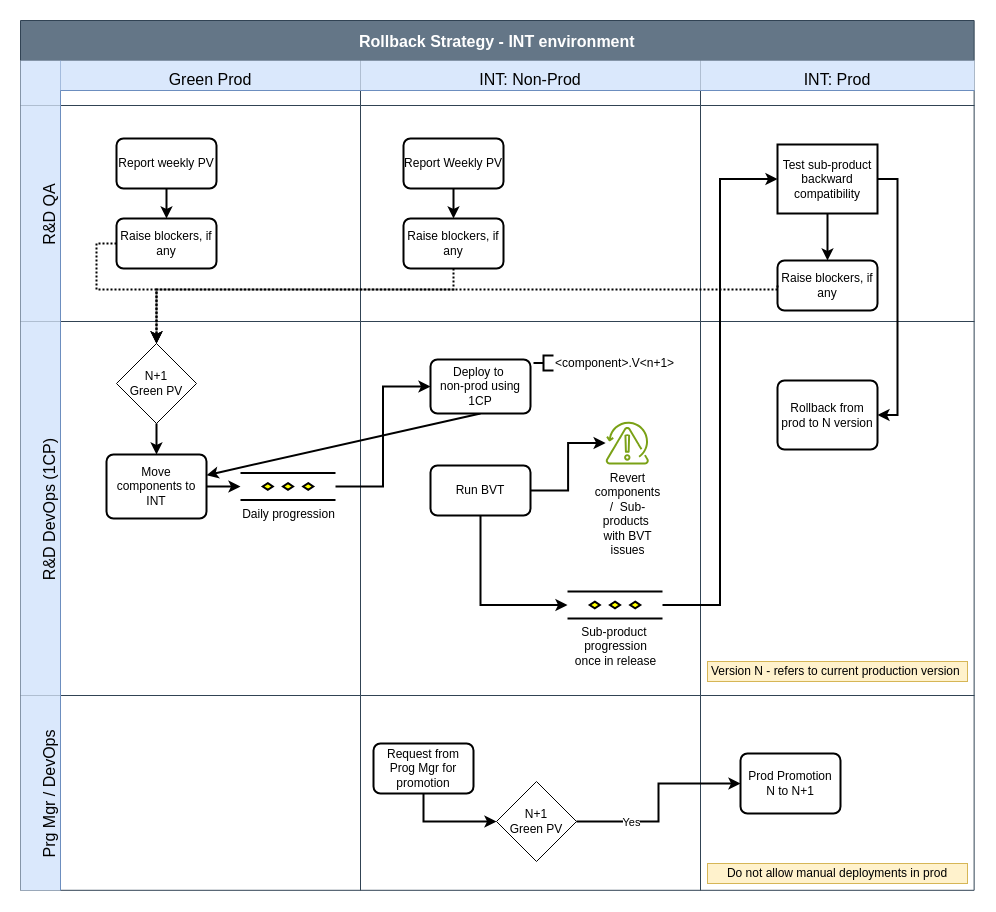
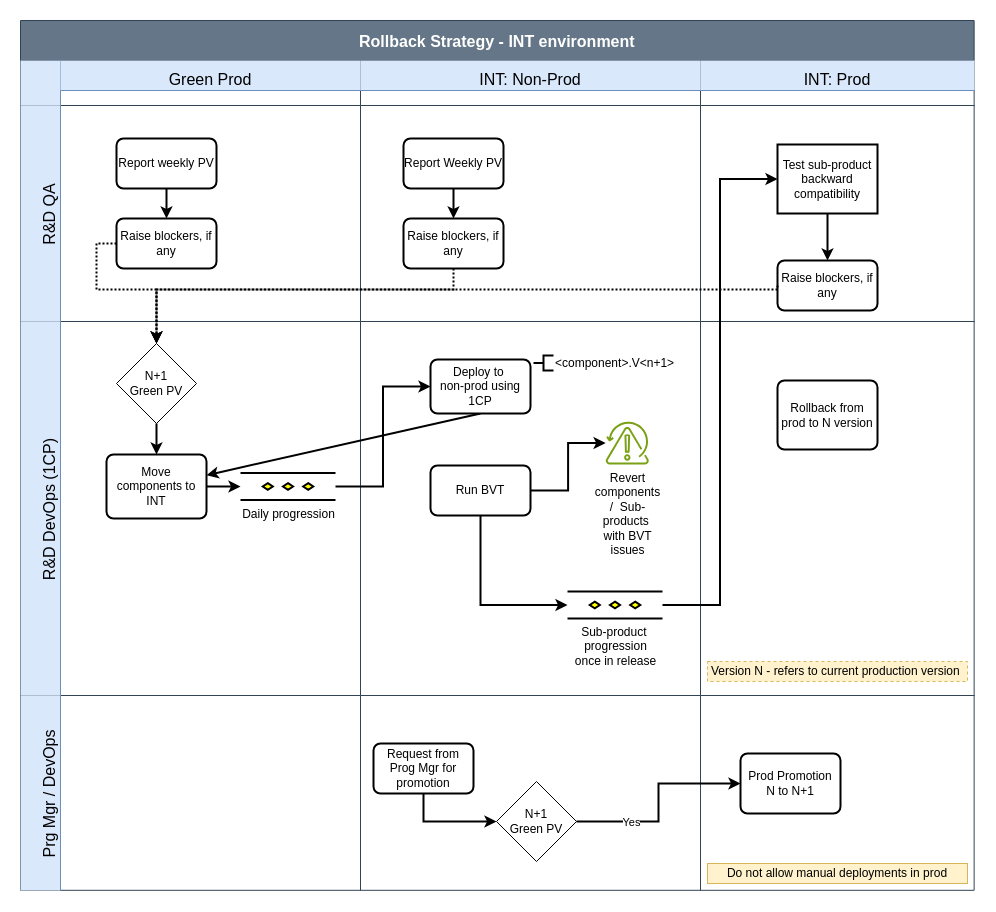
(898, 292) -> none
(838, 672) -> (838, 672)
